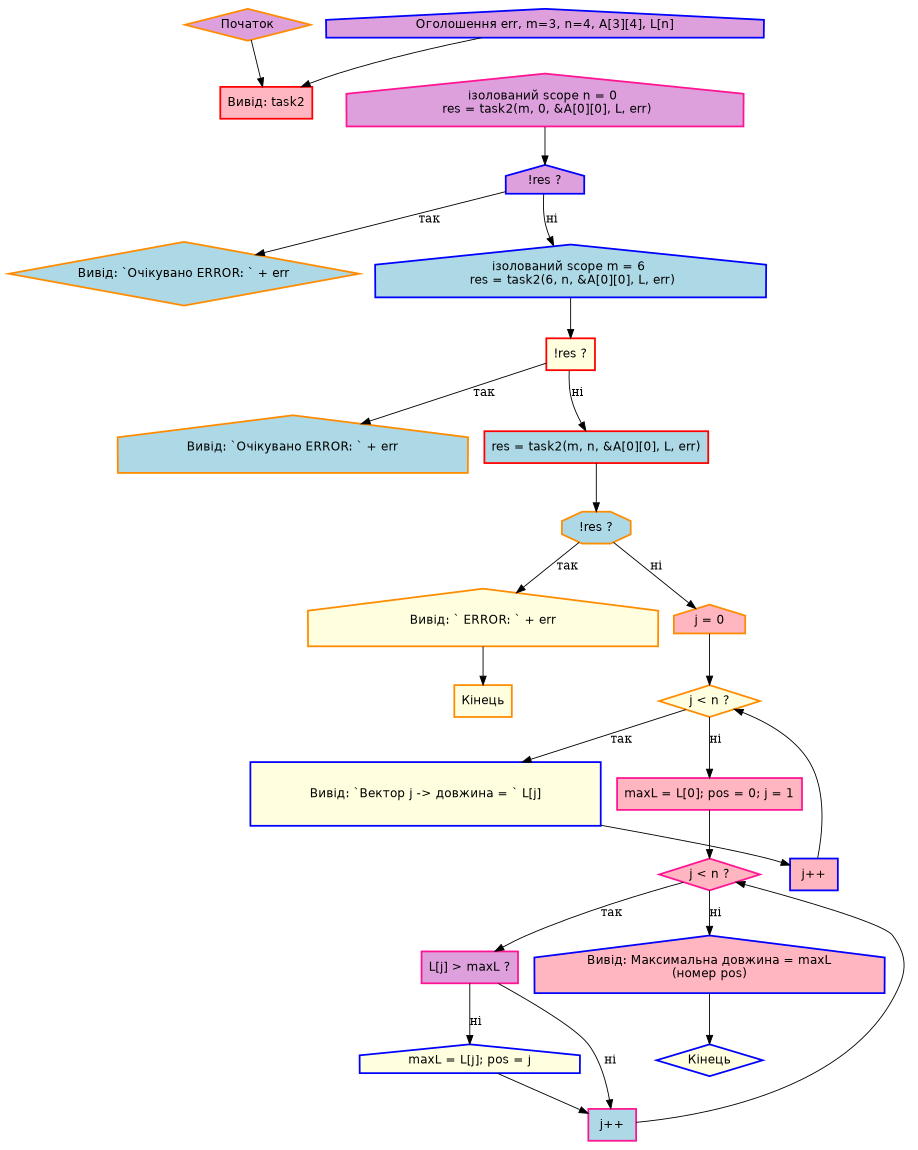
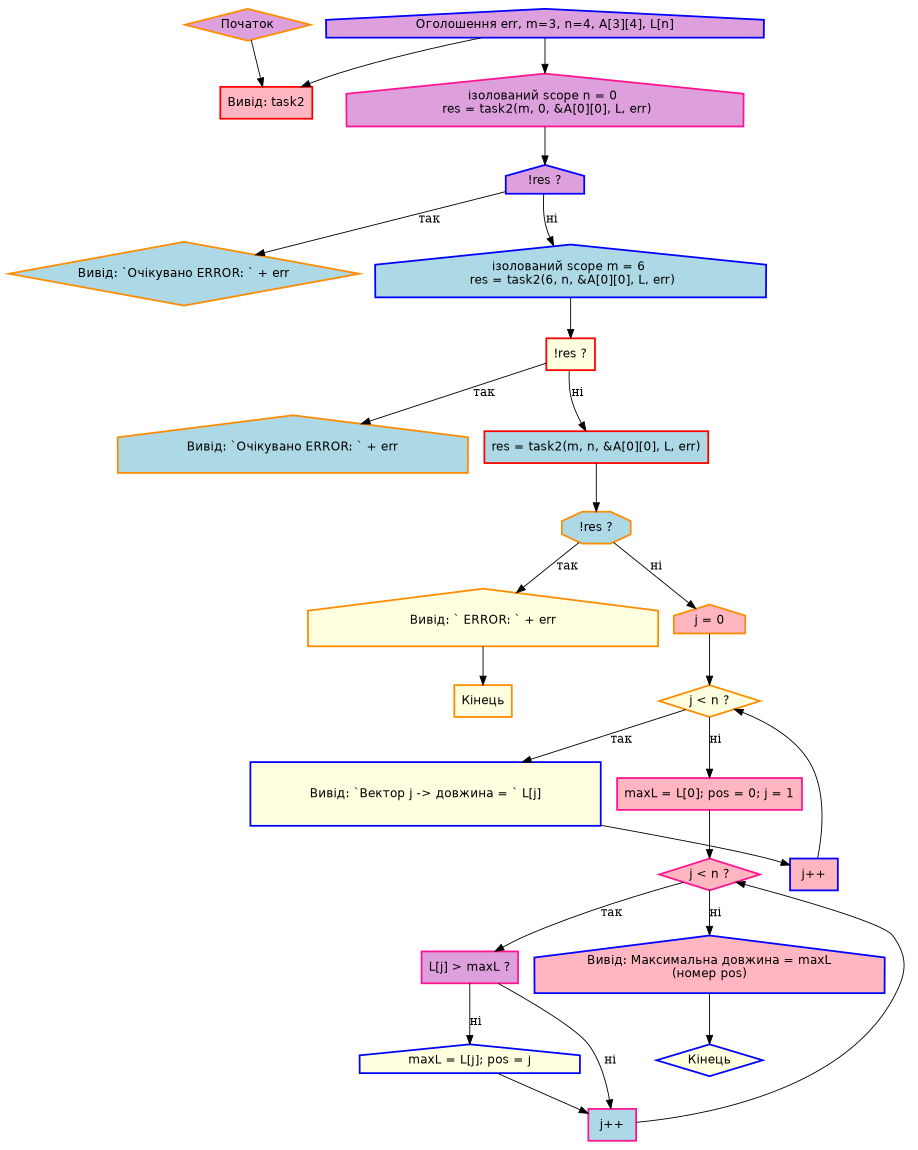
none -> (545, 51)
